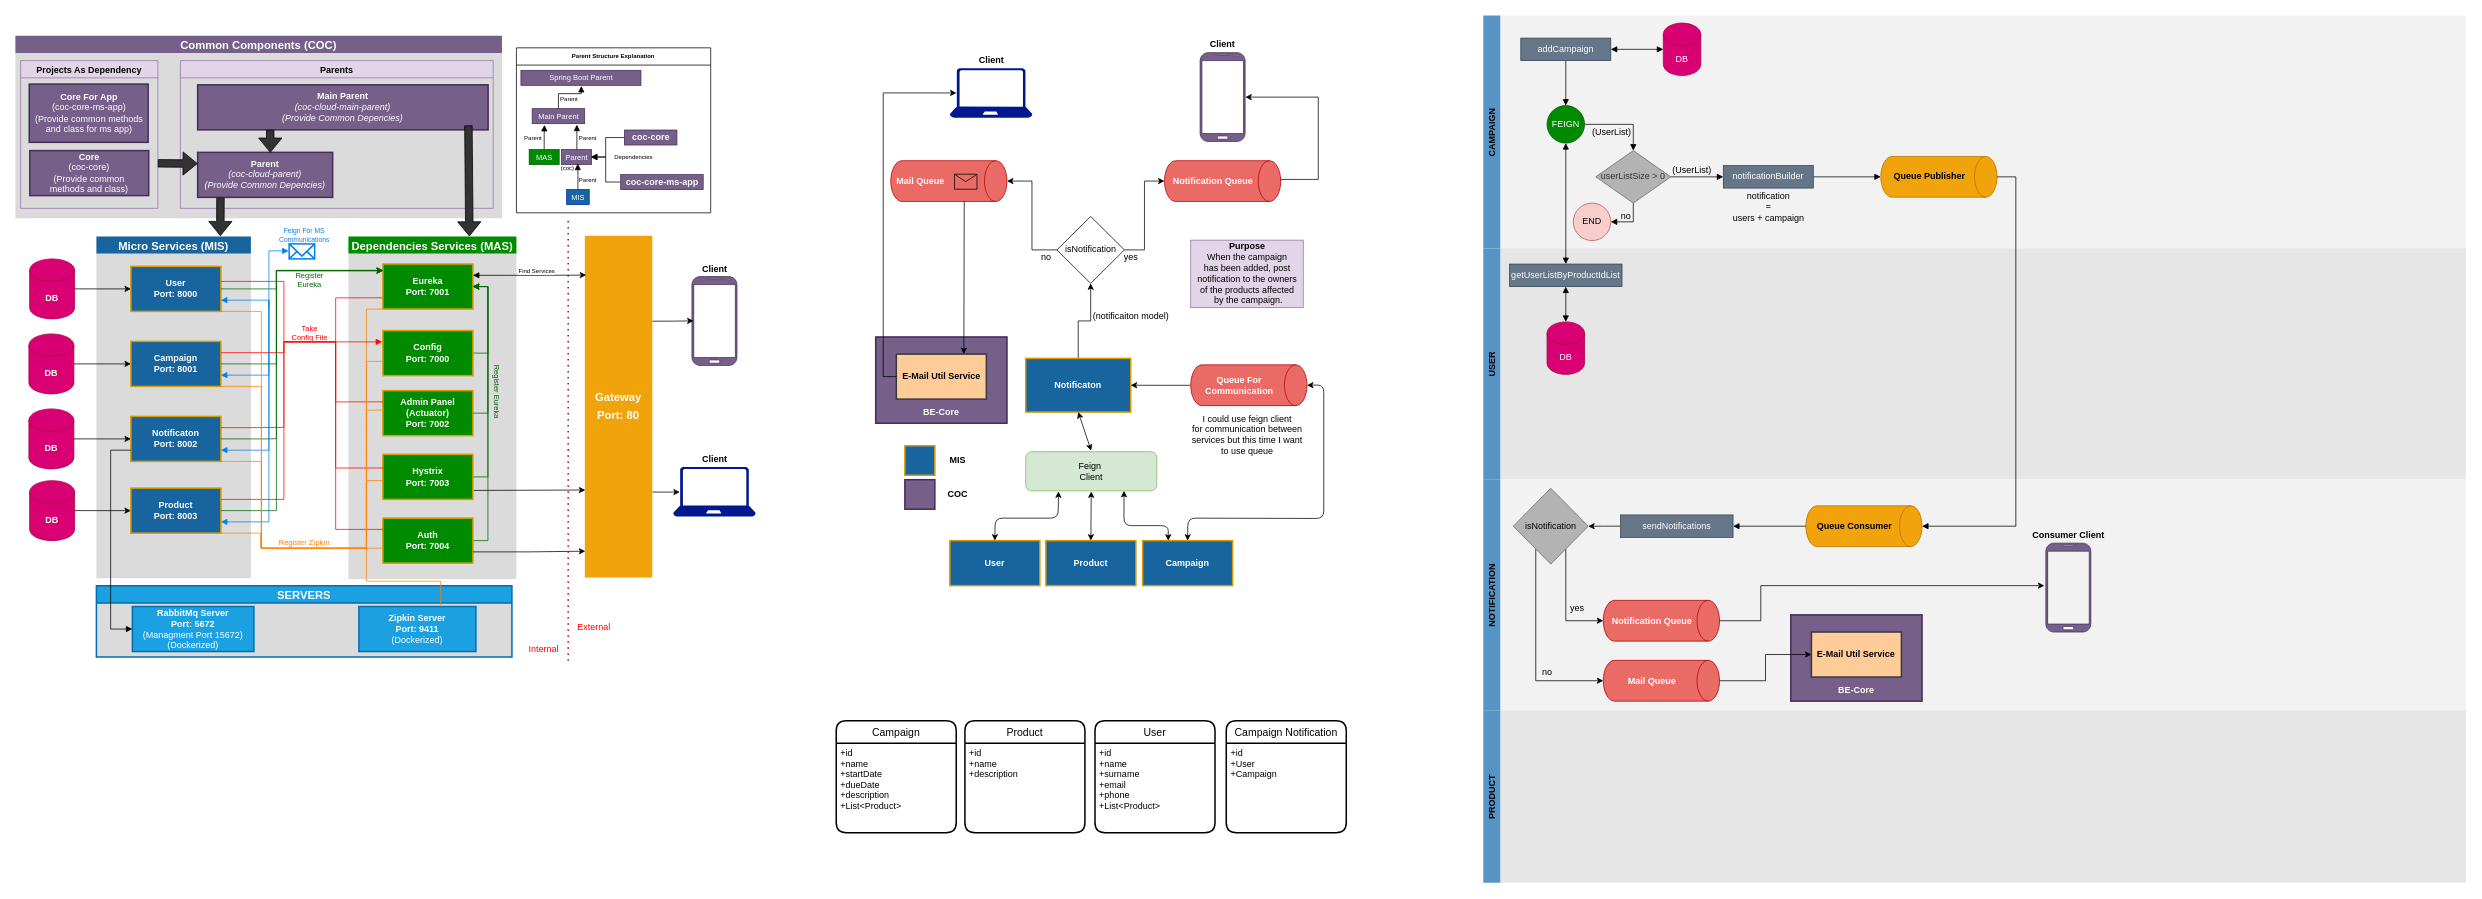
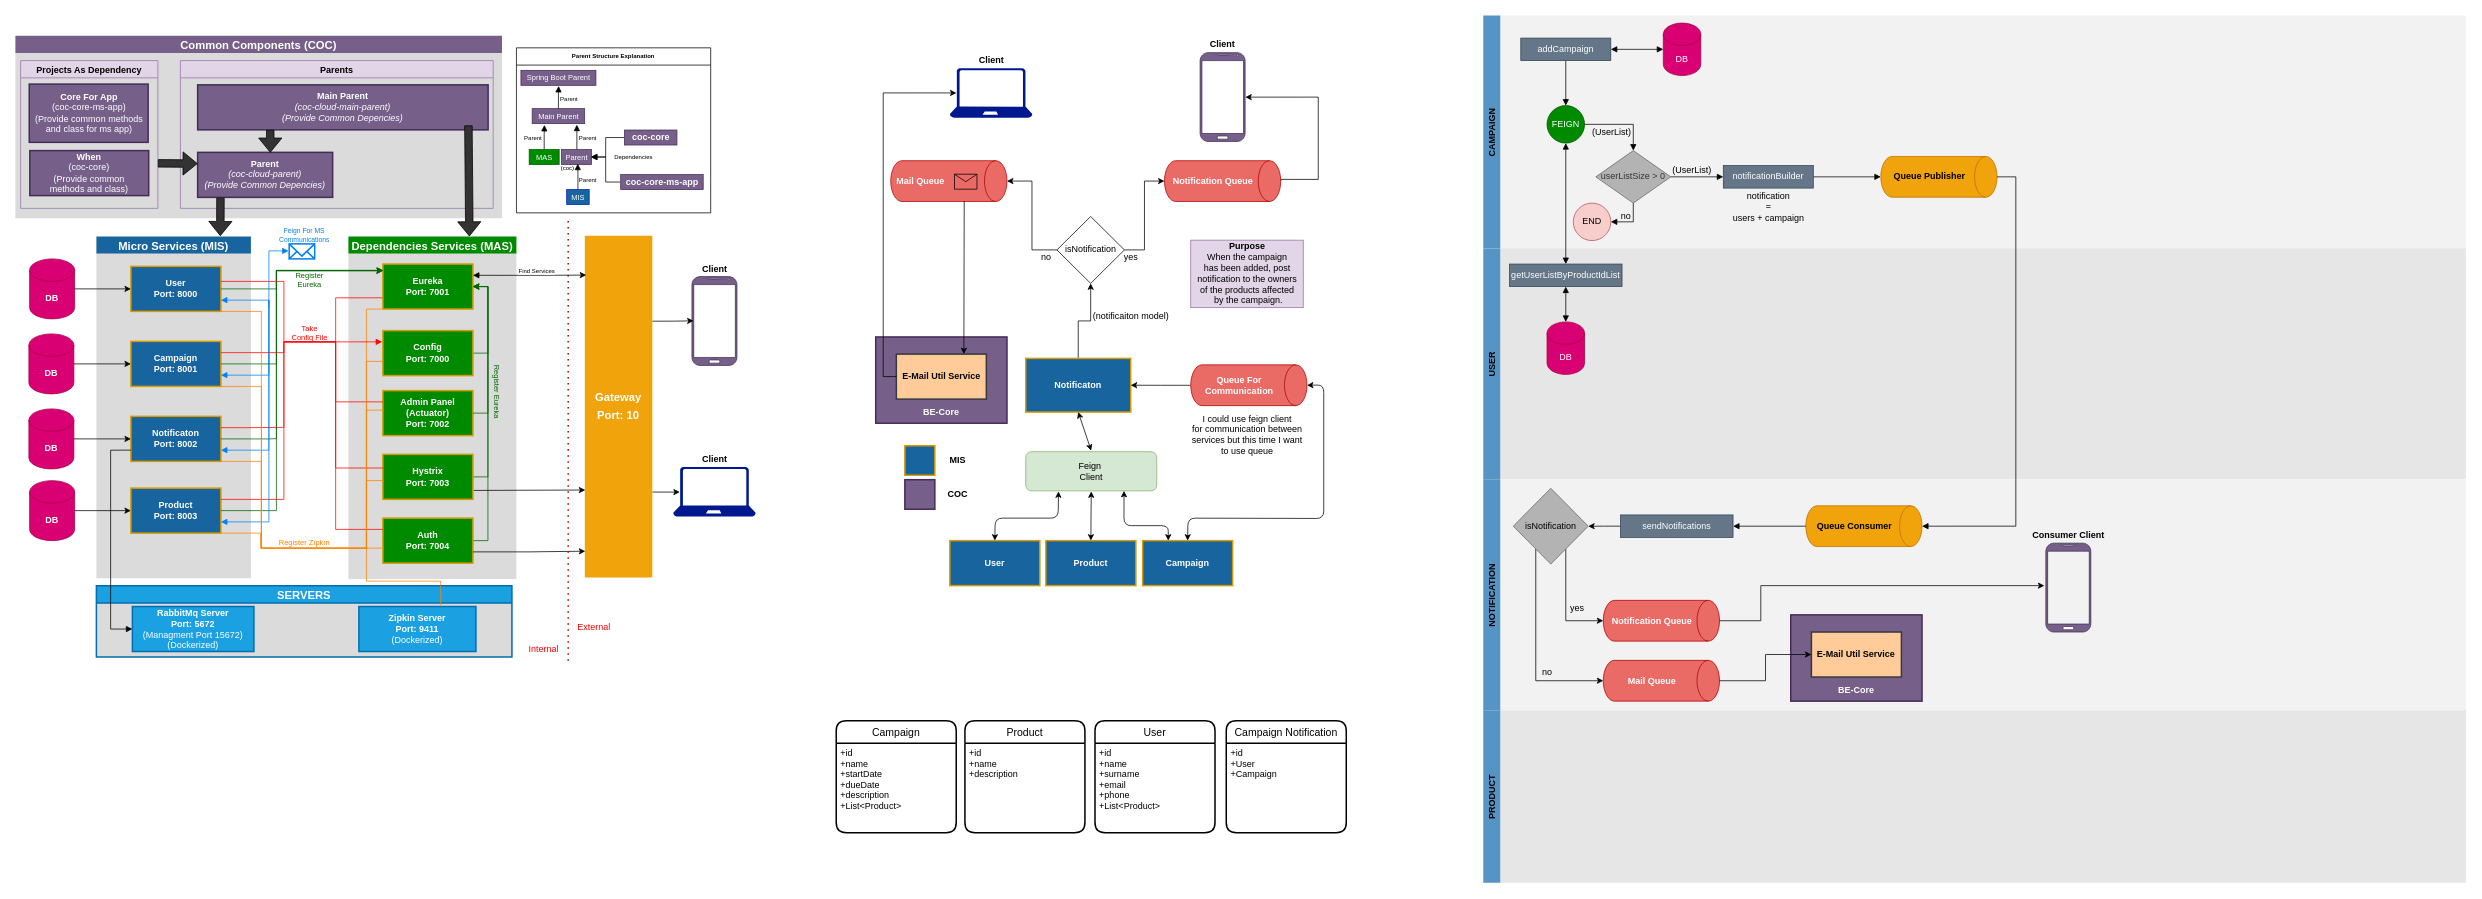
(581, 78) -> (558, 78)
(89, 173) -> (89, 173)
(618, 406) -> (618, 406)
